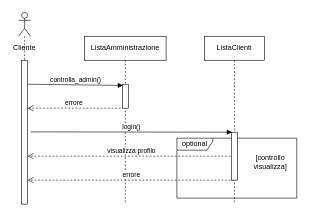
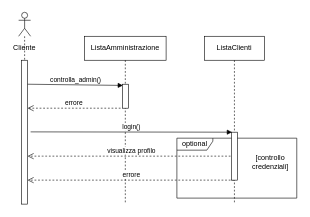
(270, 162) -> (270, 162)
